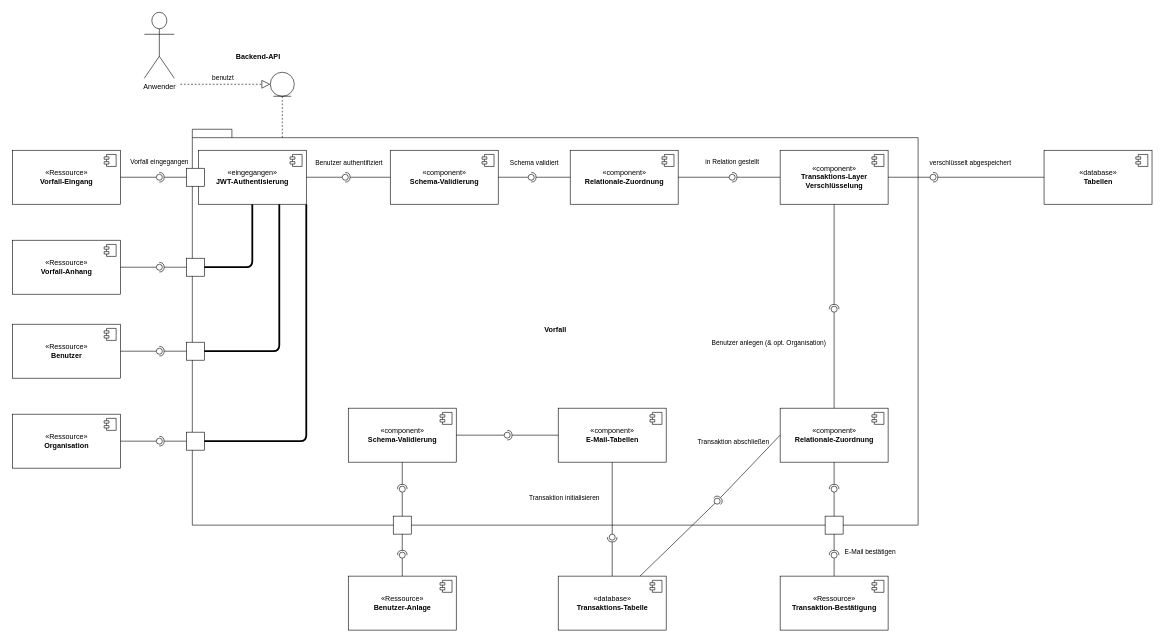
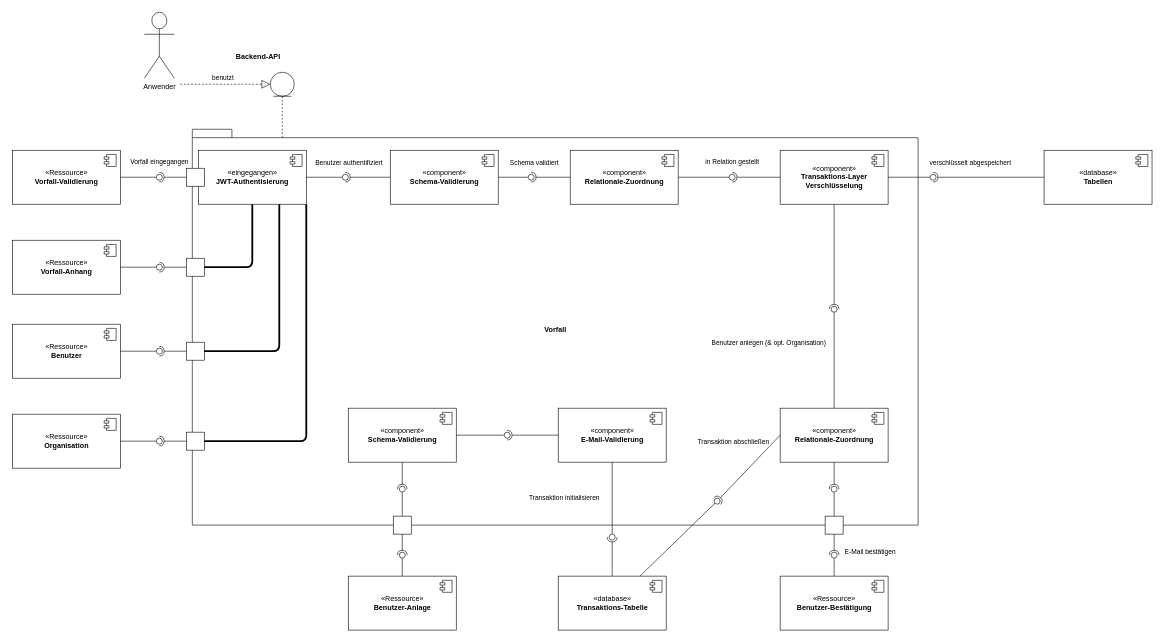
(67, 177) -> (67, 177)
(613, 435) -> (613, 435)
(835, 603) -> (835, 603)
